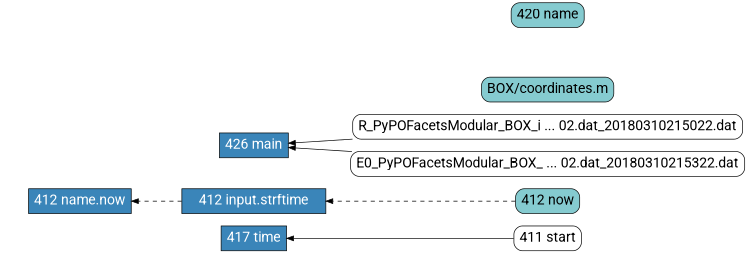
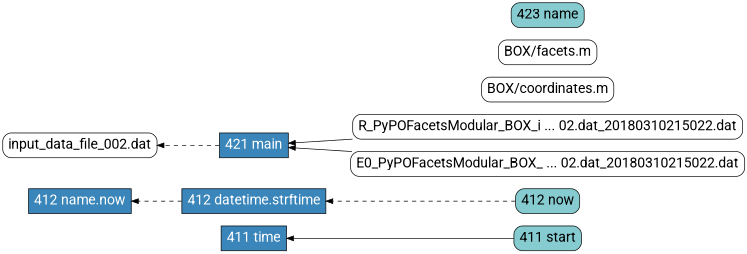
(548, 15) -> (548, 15)
none -> (548, 52)
(548, 90) -> (548, 90)
none -> (80, 145)
(254, 145) -> (254, 145)
(548, 164) -> (548, 164)
(254, 201) -> (254, 201)
(254, 238) -> (254, 238)
(548, 238) -> (548, 238)
